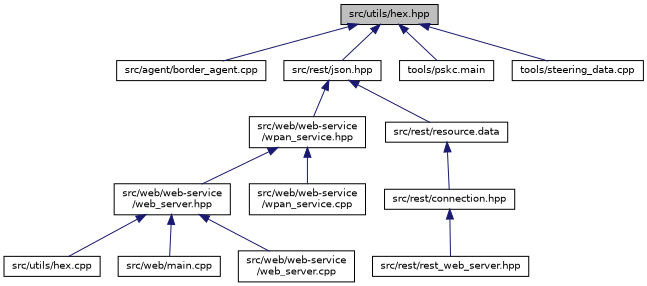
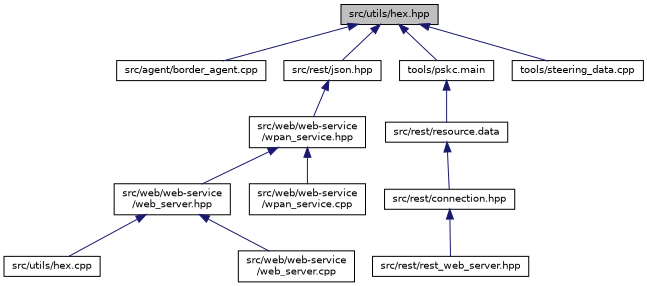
(394, 104) -> (447, 106)
(169, 266) -> none
